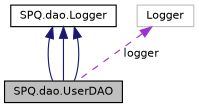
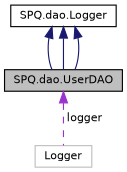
(110, 57) -> (63, 124)
